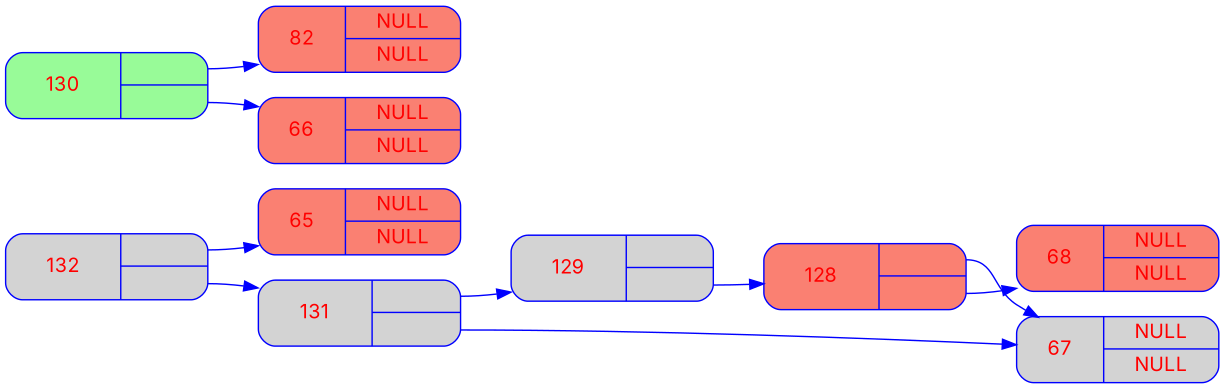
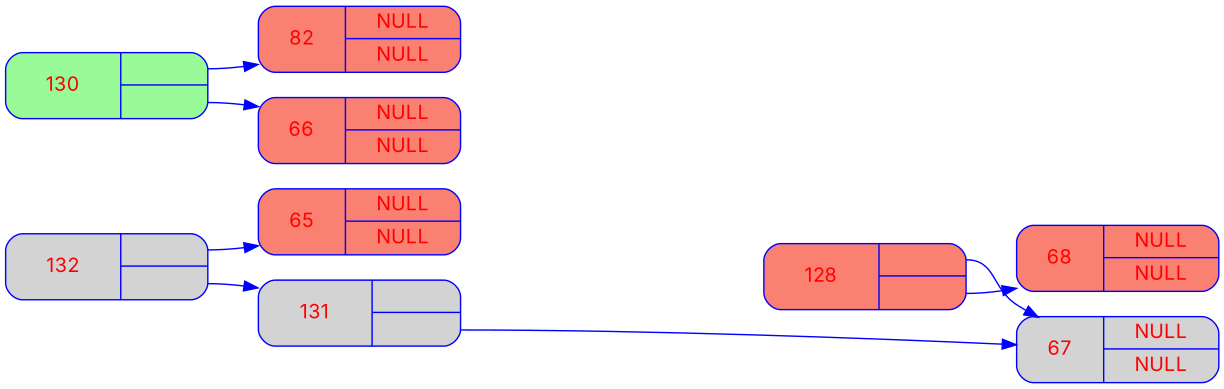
(612, 268) -> none
